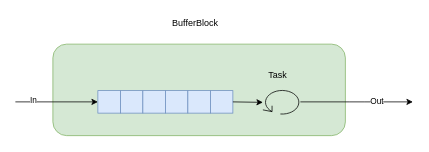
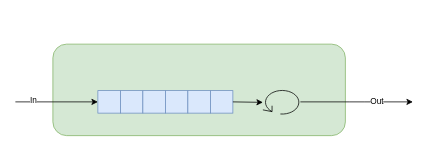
(195, 23) -> none
(278, 75) -> none
